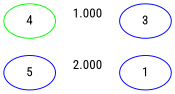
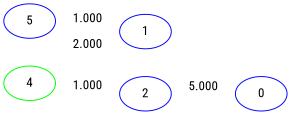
(145, 21) -> (145, 94)
none -> (88, 57)
(88, 66) -> (88, 19)
none -> (261, 94)
